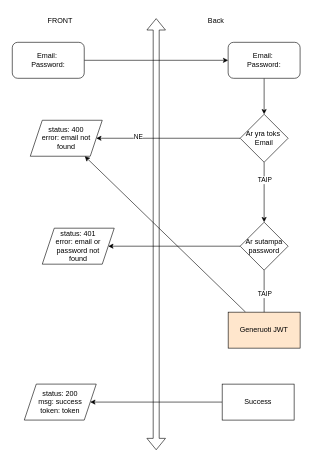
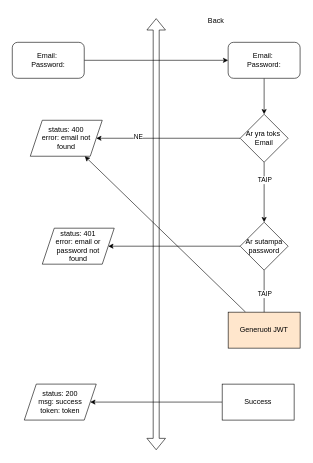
(60, 21) -> none
